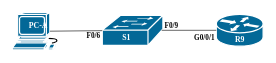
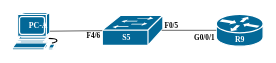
(172, 26) -> (172, 26)
(94, 36) -> (94, 36)
(127, 38) -> (127, 38)
